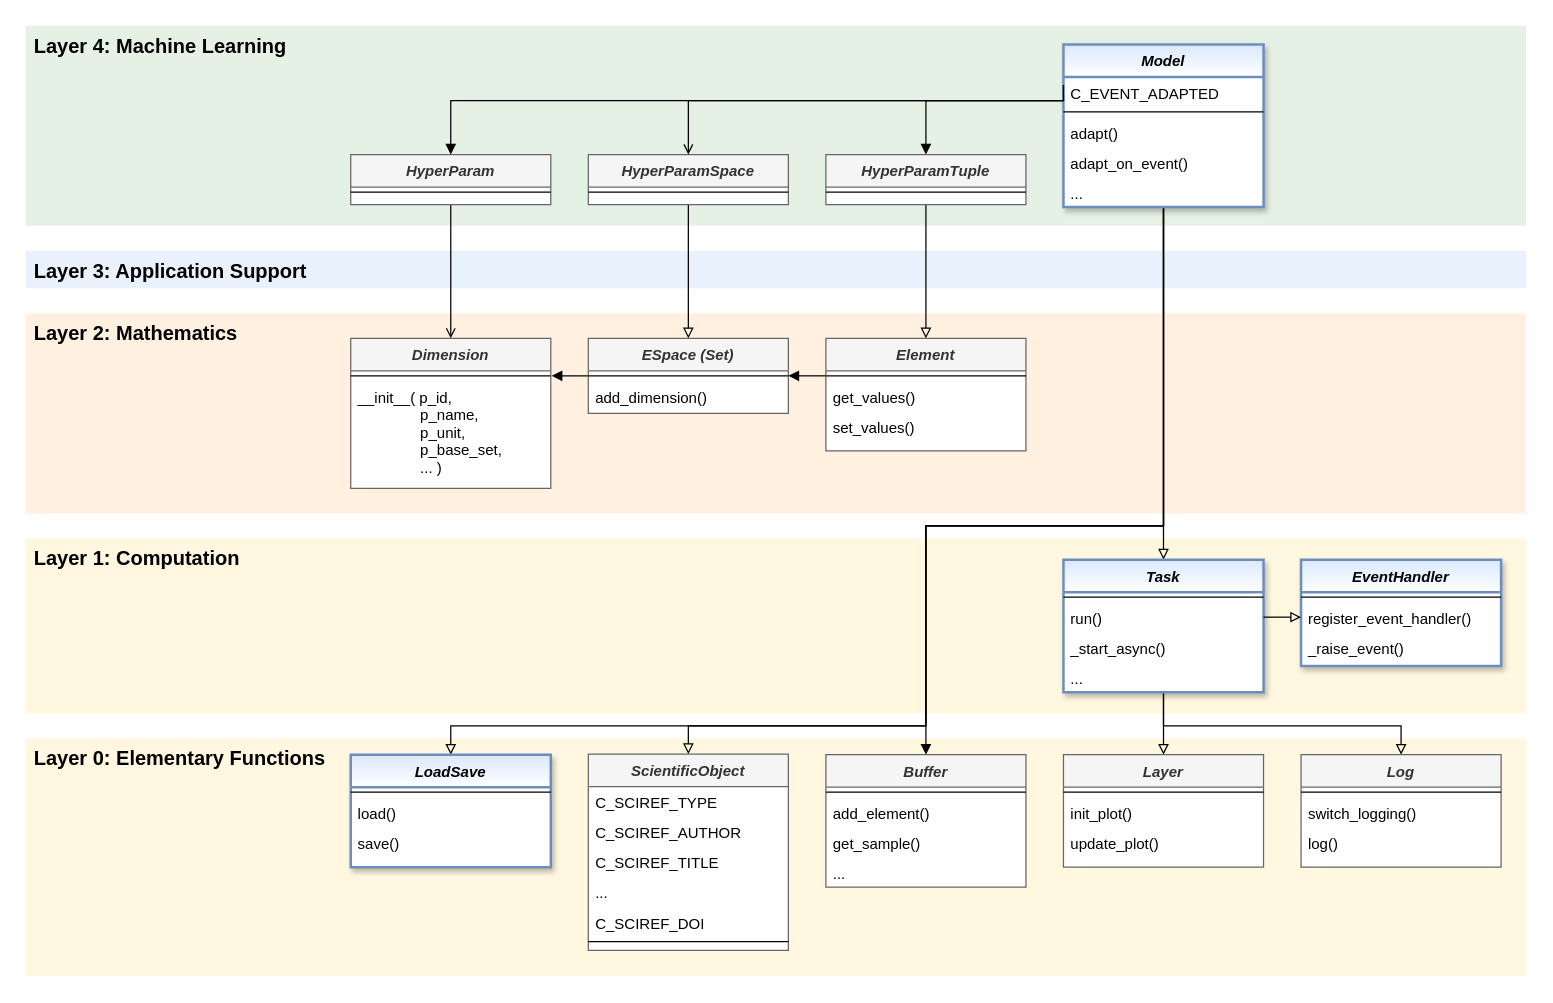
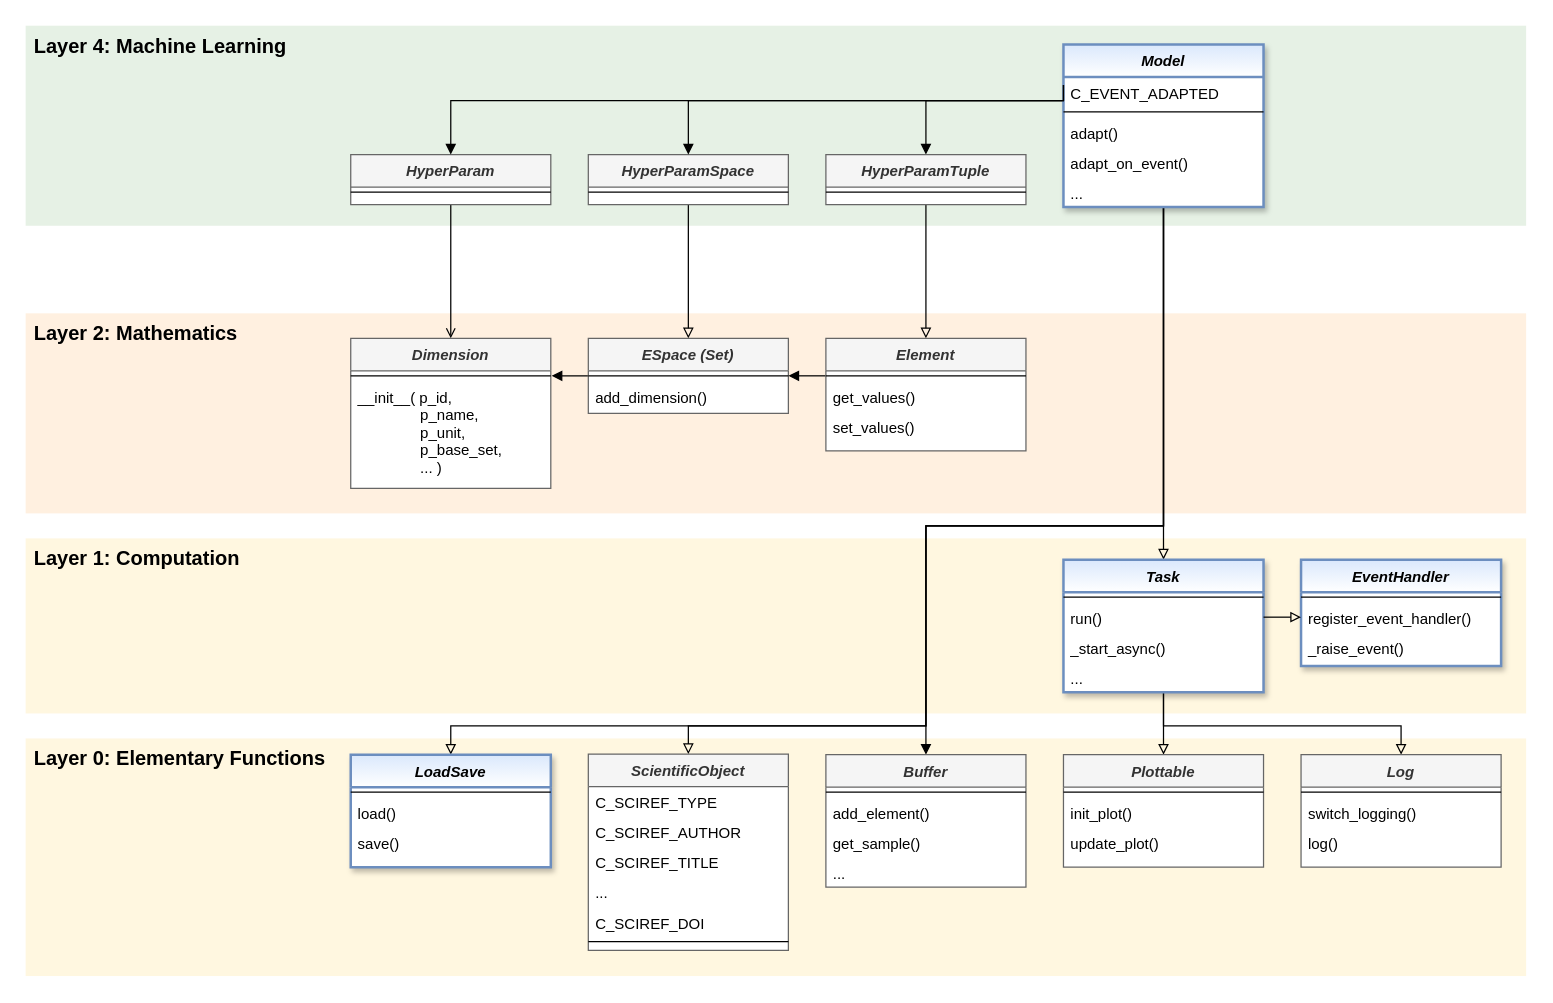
(688, 146) -> (688, 143)
(776, 269) -> none
(1163, 771) -> (1163, 771)
